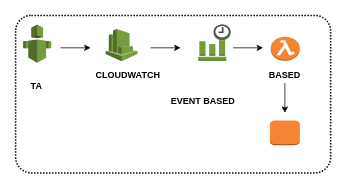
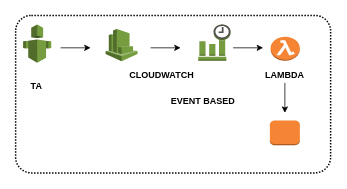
(128, 75) -> (162, 75)
(285, 75) -> (285, 75)
